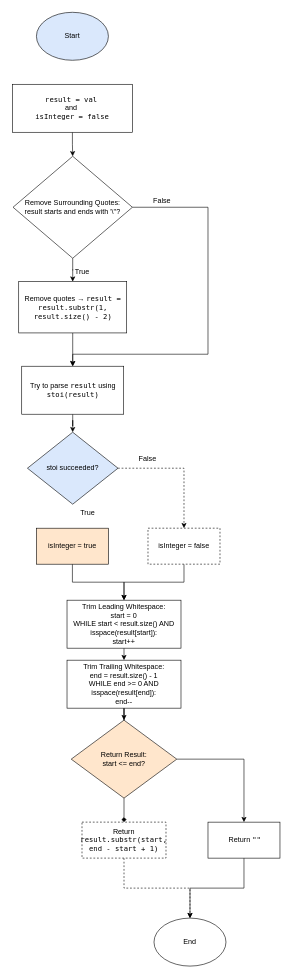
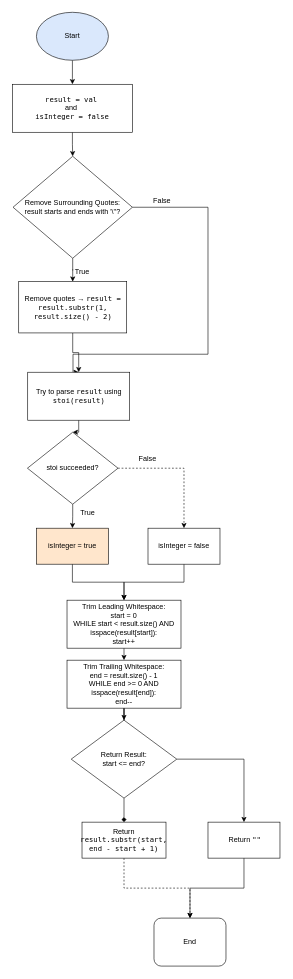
none -> (72, 70)
(73, 390) -> (79, 396)
(73, 468) -> (73, 468)
none -> (72, 520)
(184, 546) -> (184, 546)
(124, 759) -> (124, 759)
(124, 840) -> (124, 840)
(190, 942) -> (190, 942)
